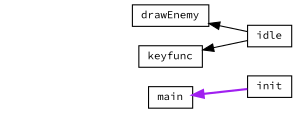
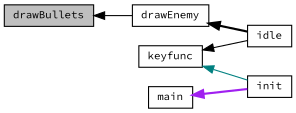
none -> (49, 16)
(233, 29) -> (233, 29)
none -> (230, 75)
